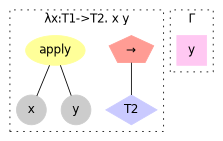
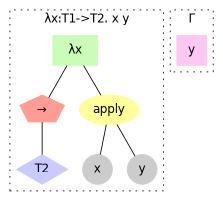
none -> (75, 50)
